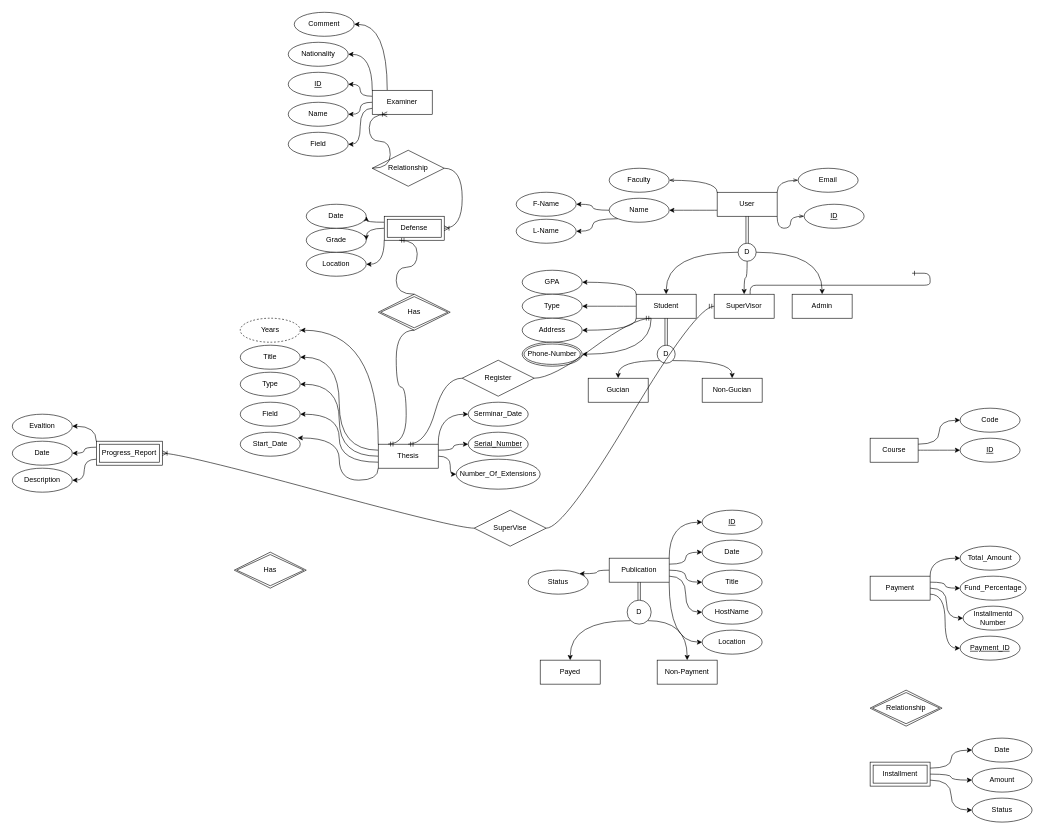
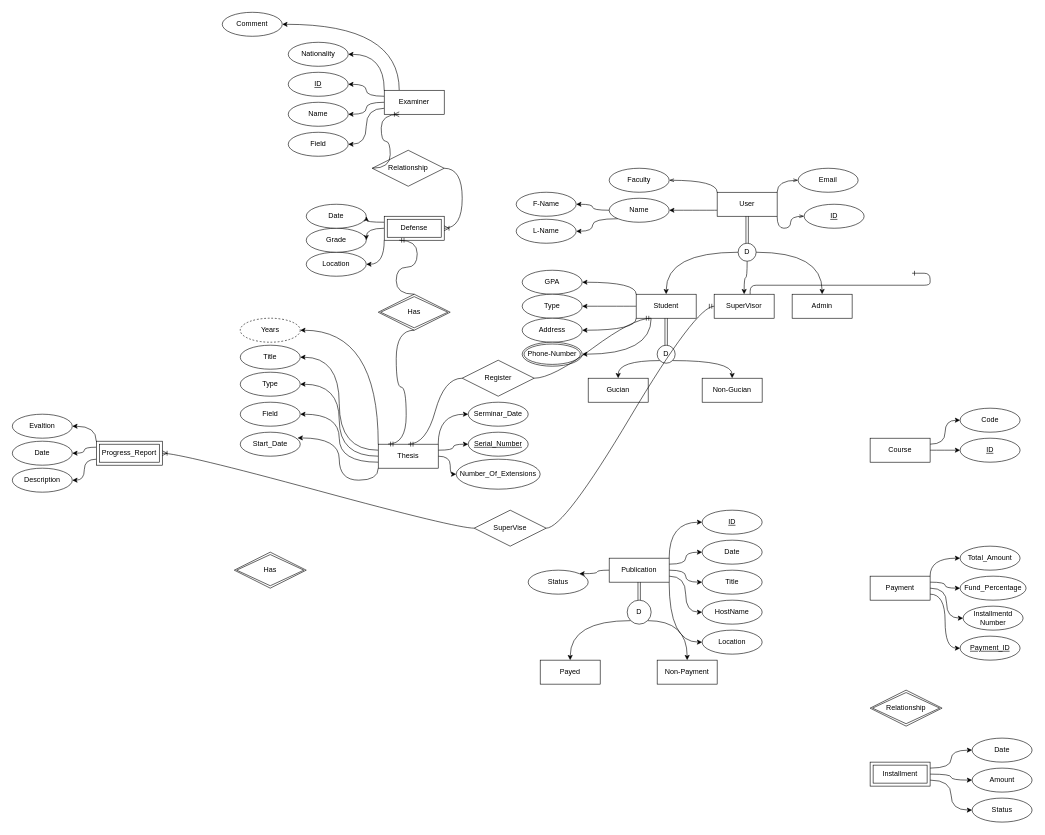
(324, 24) -> (252, 24)
(402, 102) -> (414, 102)
(894, 450) -> (900, 450)
